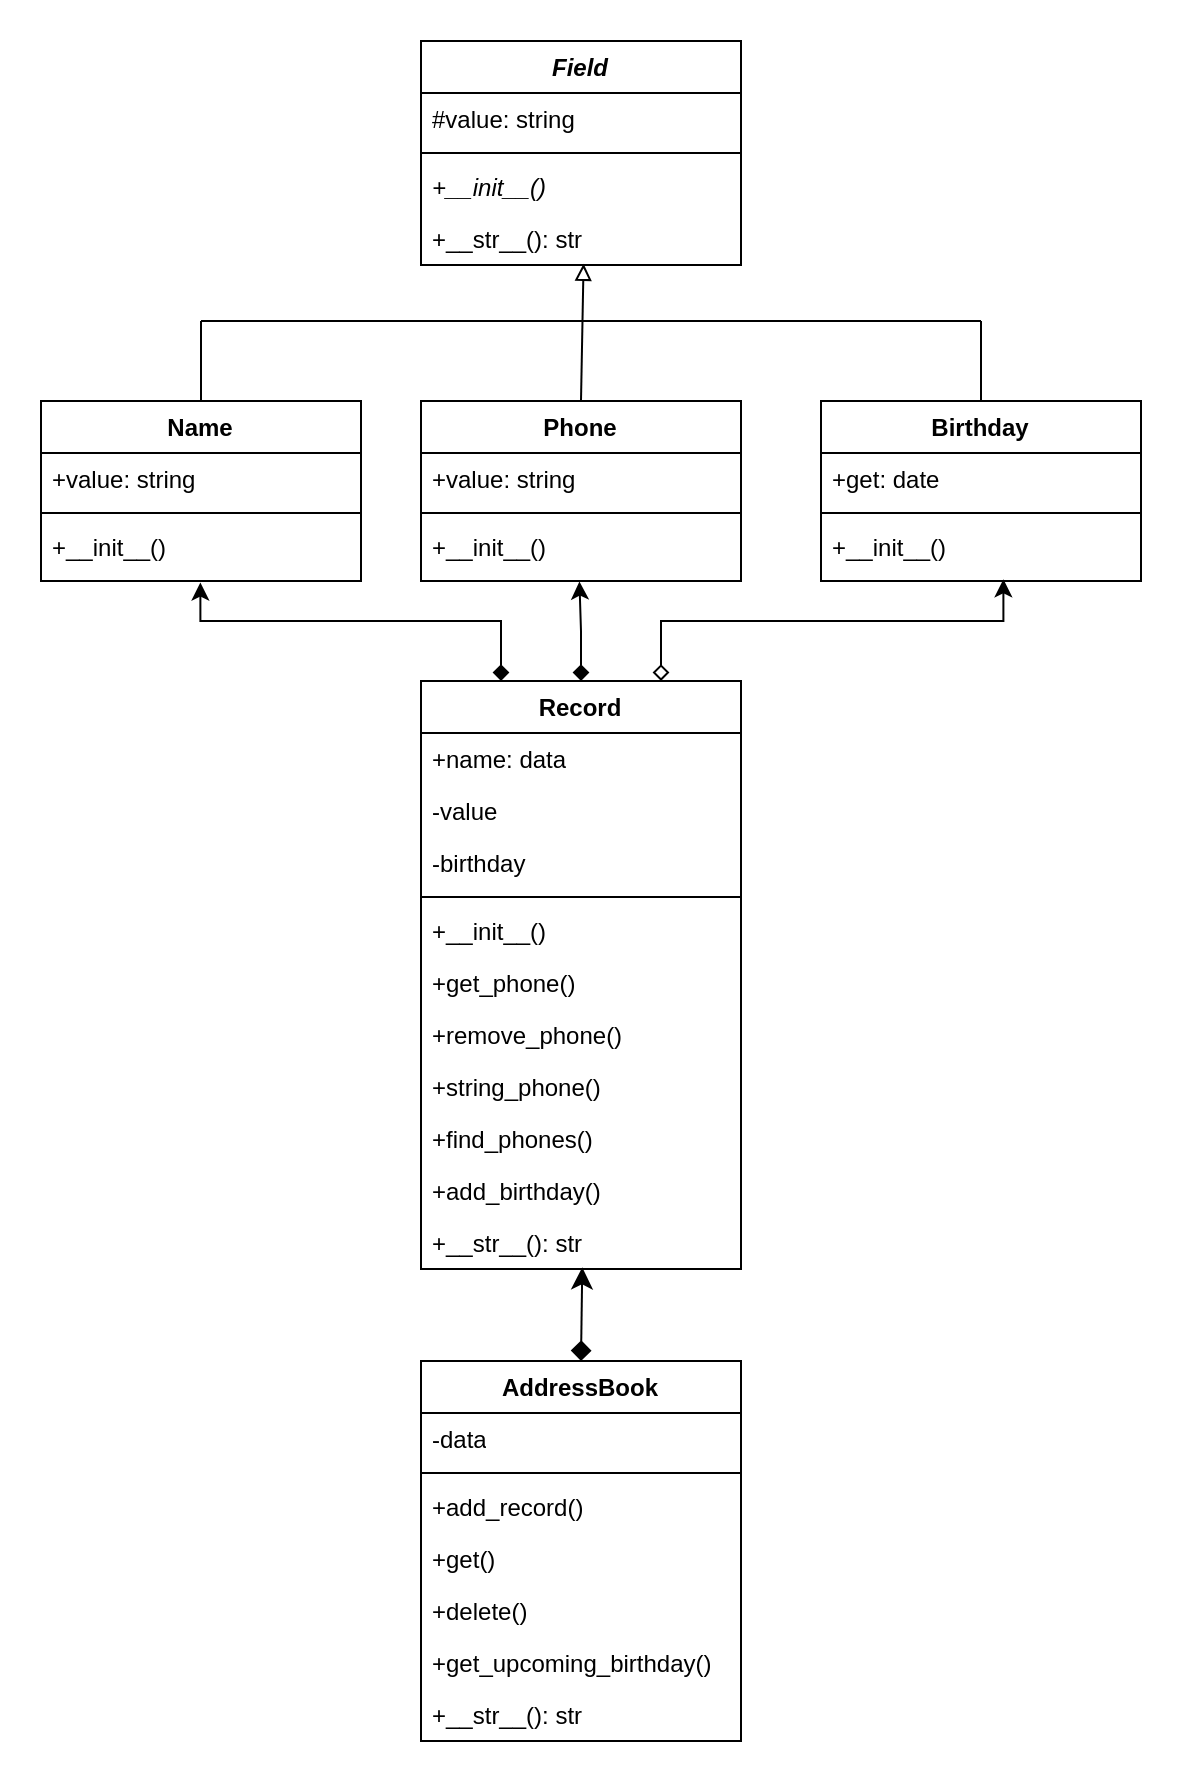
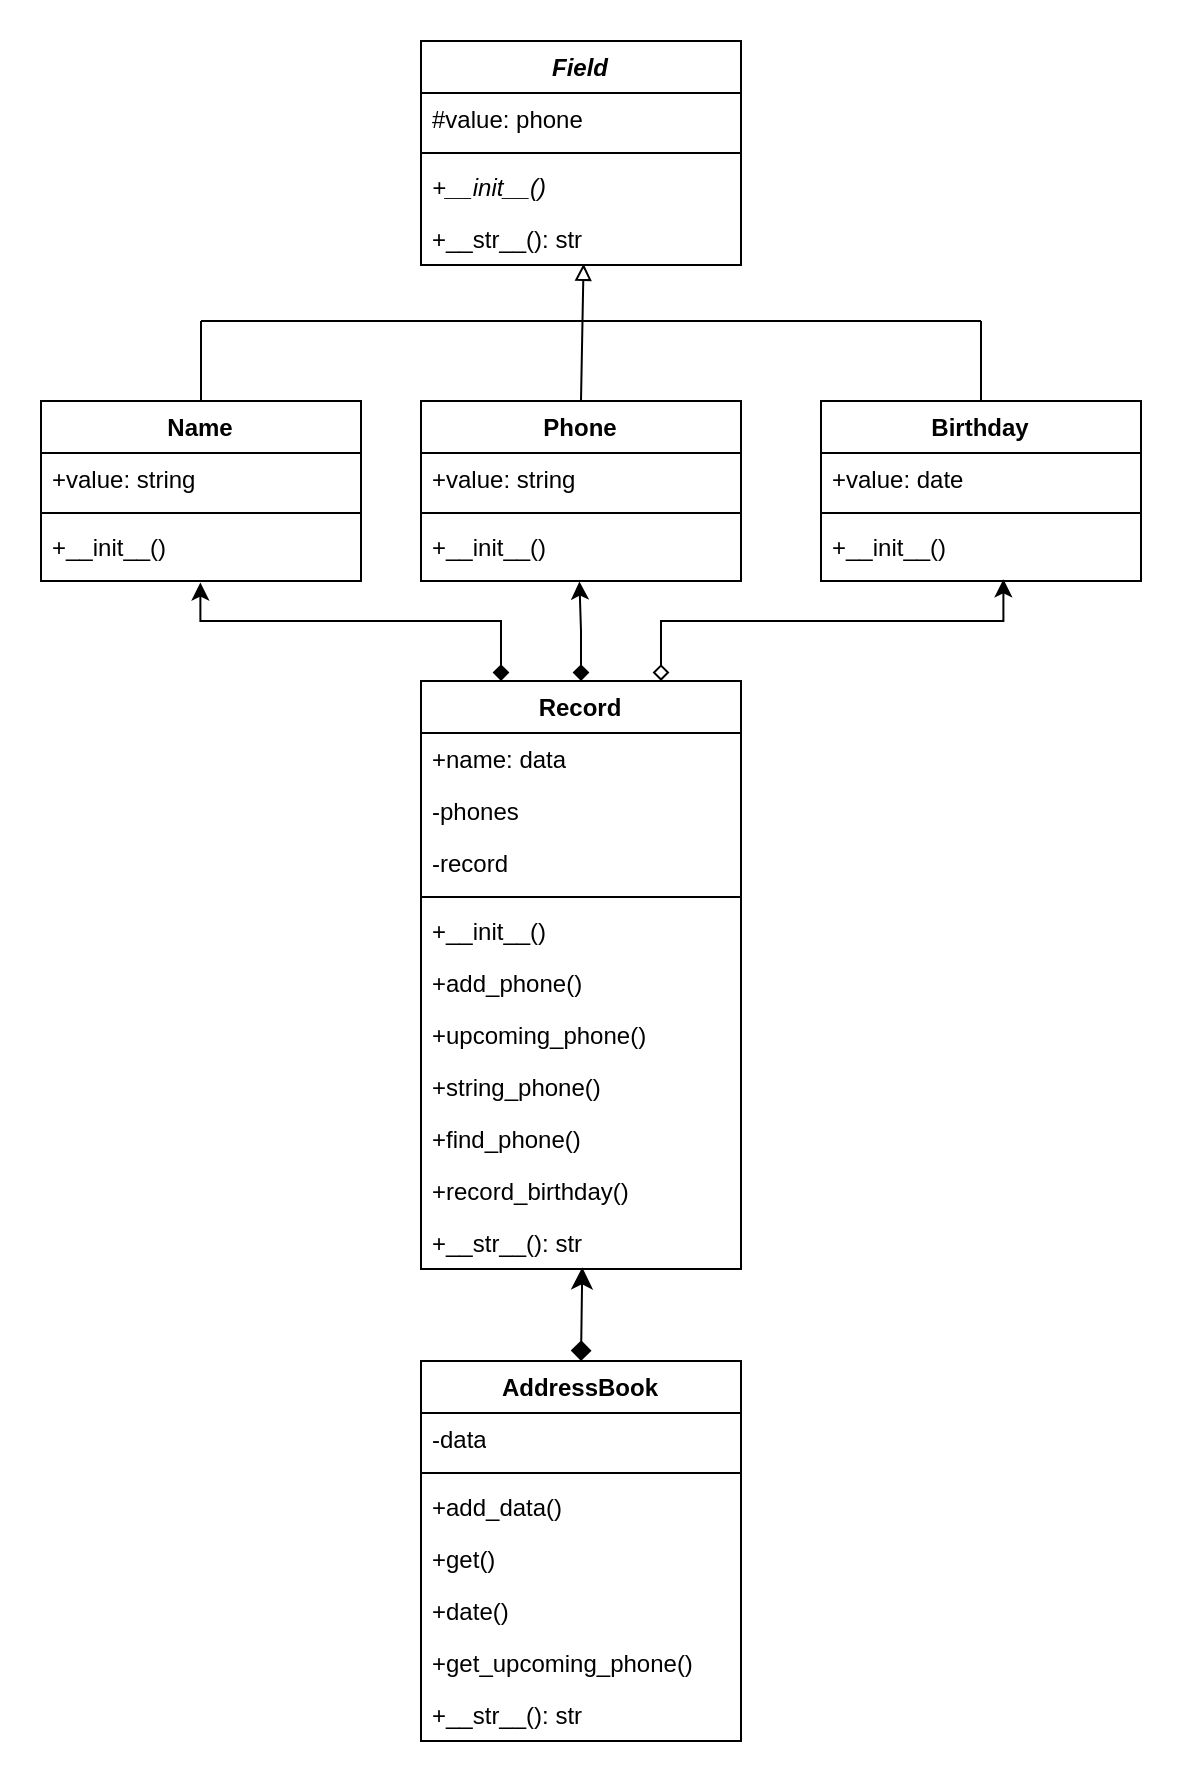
(515, 121) -> (511, 121)
(894, 481) -> (904, 481)
(470, 813) -> (480, 813)
(490, 865) -> (480, 865)
(514, 985) -> (514, 985)
(534, 1037) -> (544, 1037)
(524, 1141) -> (517, 1141)
(531, 1193) -> (551, 1193)
(520, 1509) -> (507, 1509)
(490, 1613) -> (480, 1613)
(583, 1680) -> (571, 1665)
